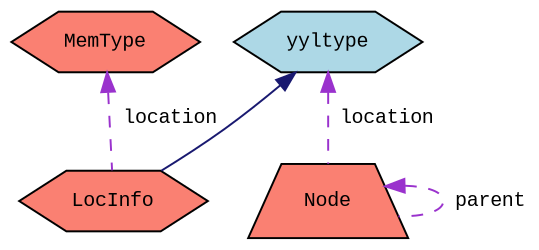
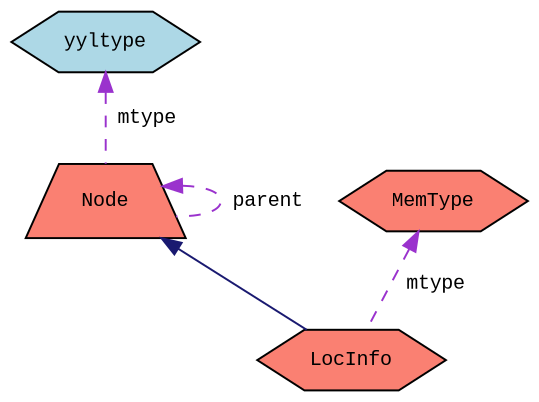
(165, 118) -> (431, 284)
(382, 118) -> (142, 118)
(223, 130) -> (242, 289)
